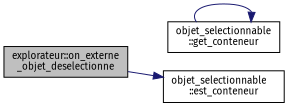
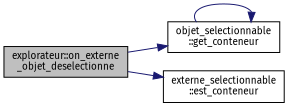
none -> (143, 50)
(224, 87) -> (224, 87)
